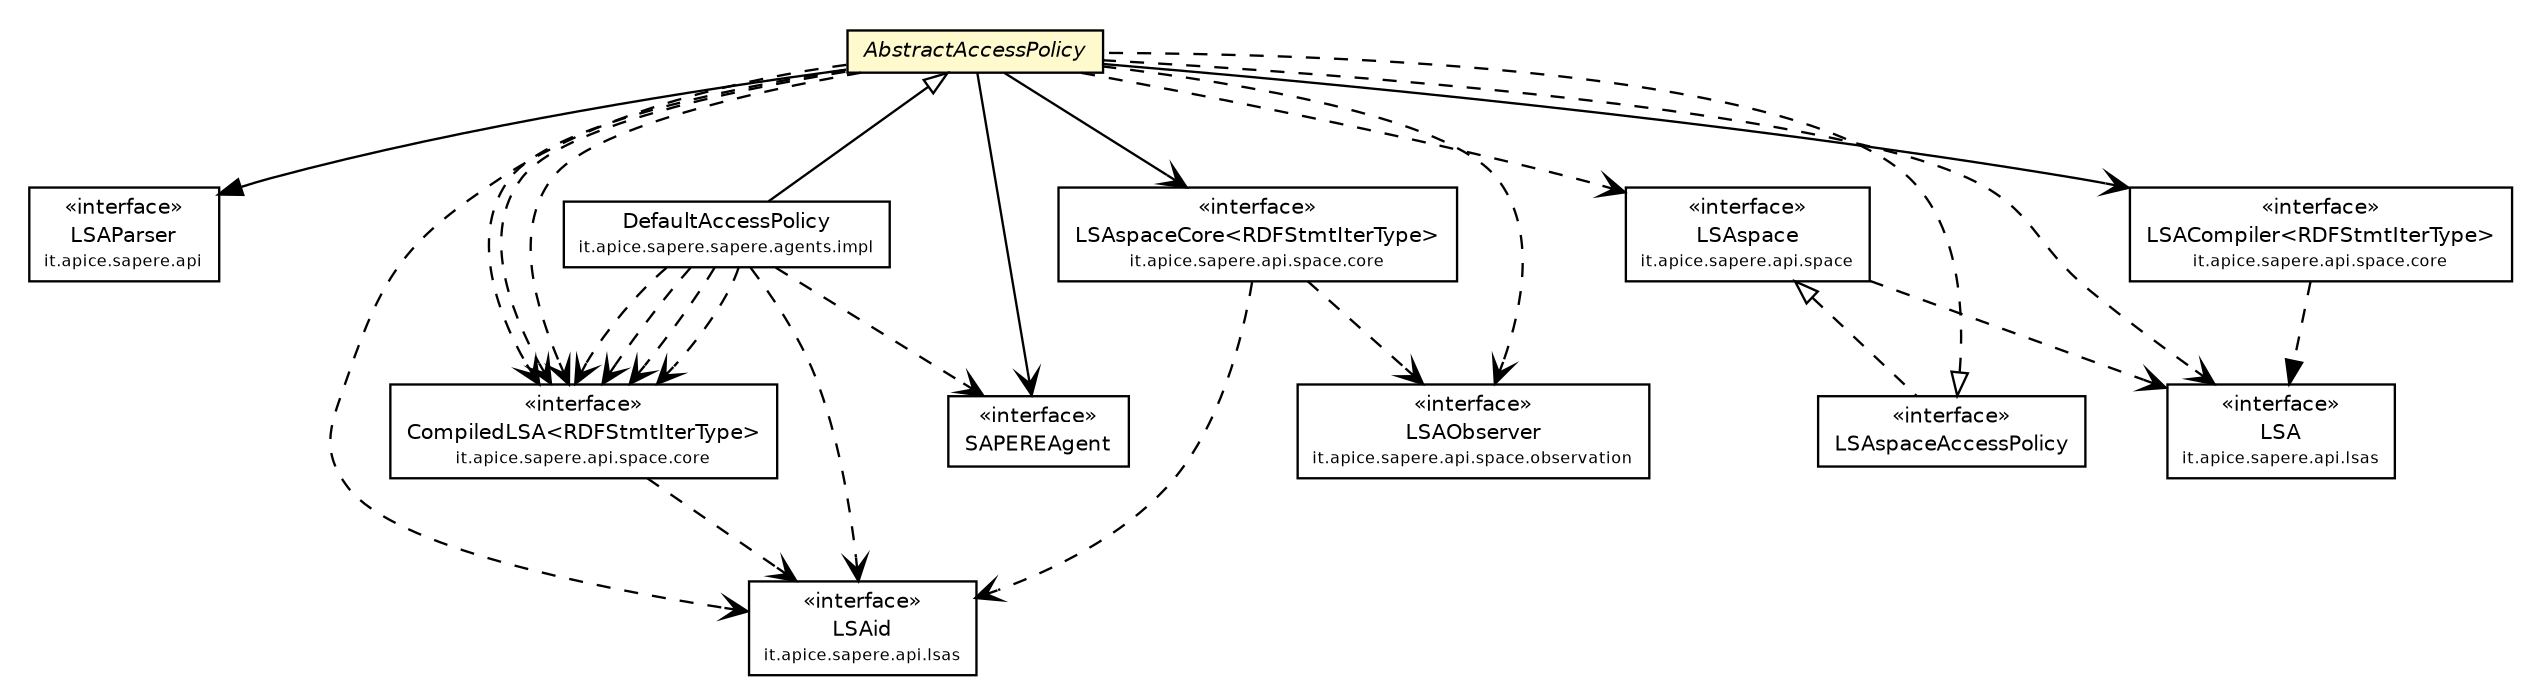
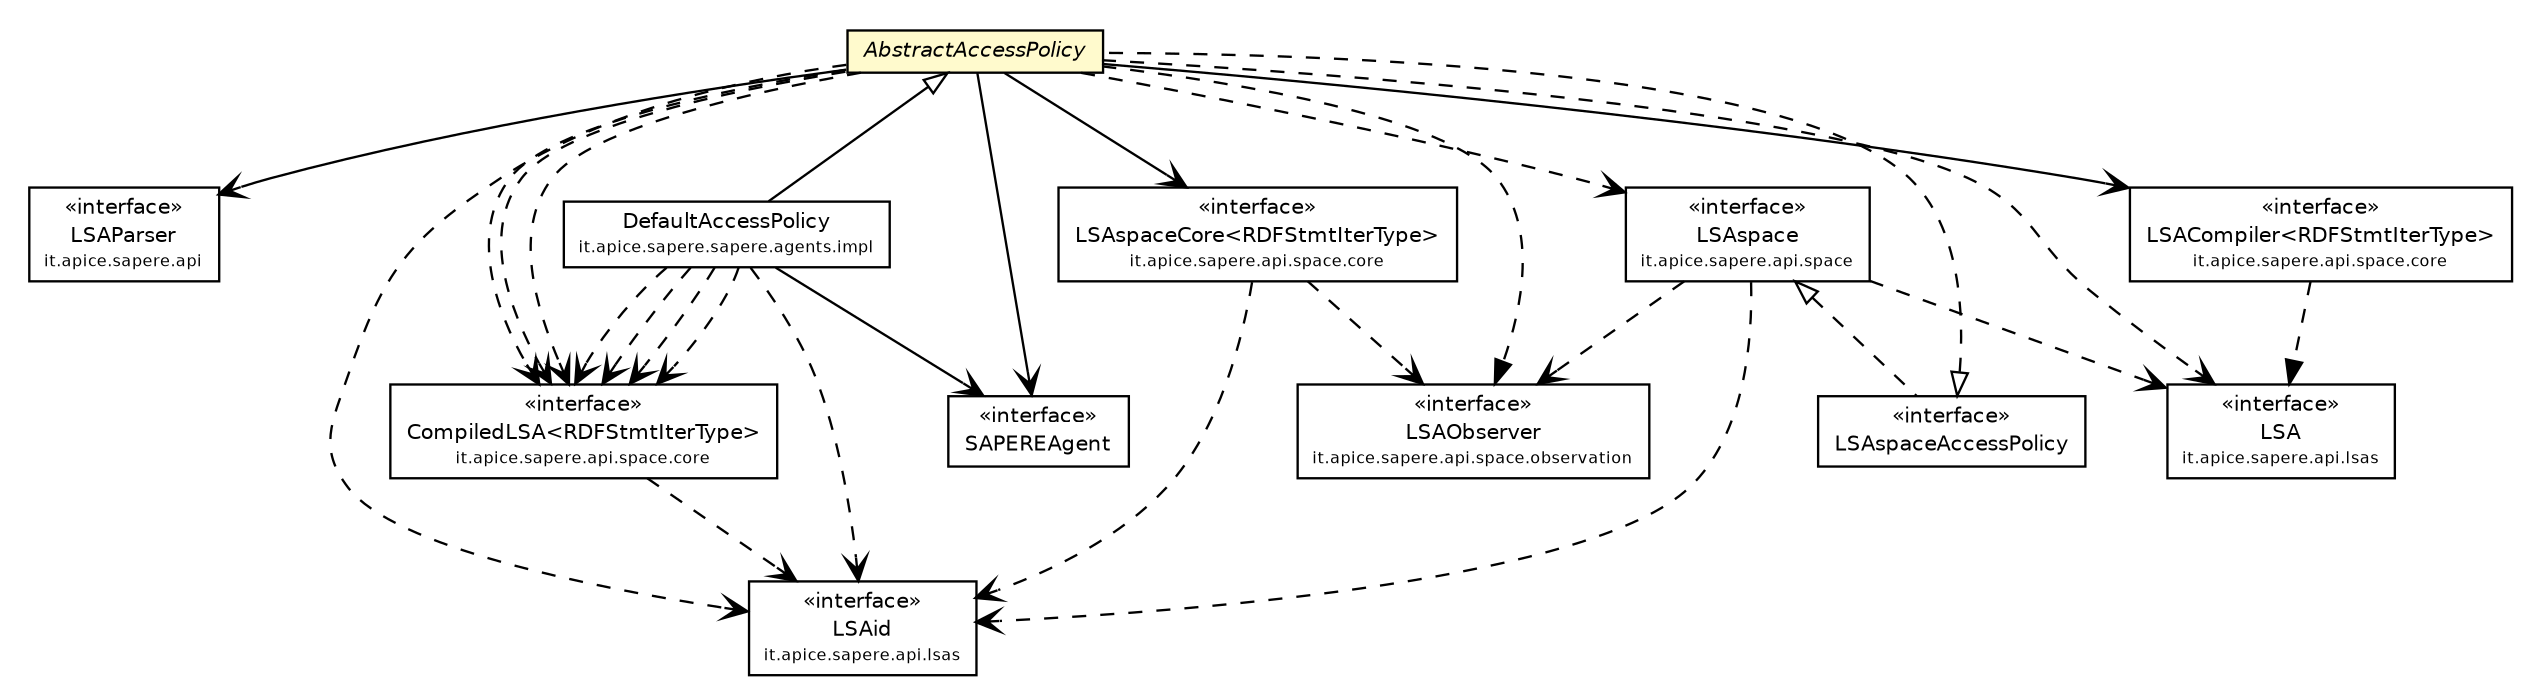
(1371, 116) -> (1371, 116)
(542, 118) -> (542, 118)
(869, 325) -> (869, 325)
none -> (1621, 326)
none -> (1462, 571)
